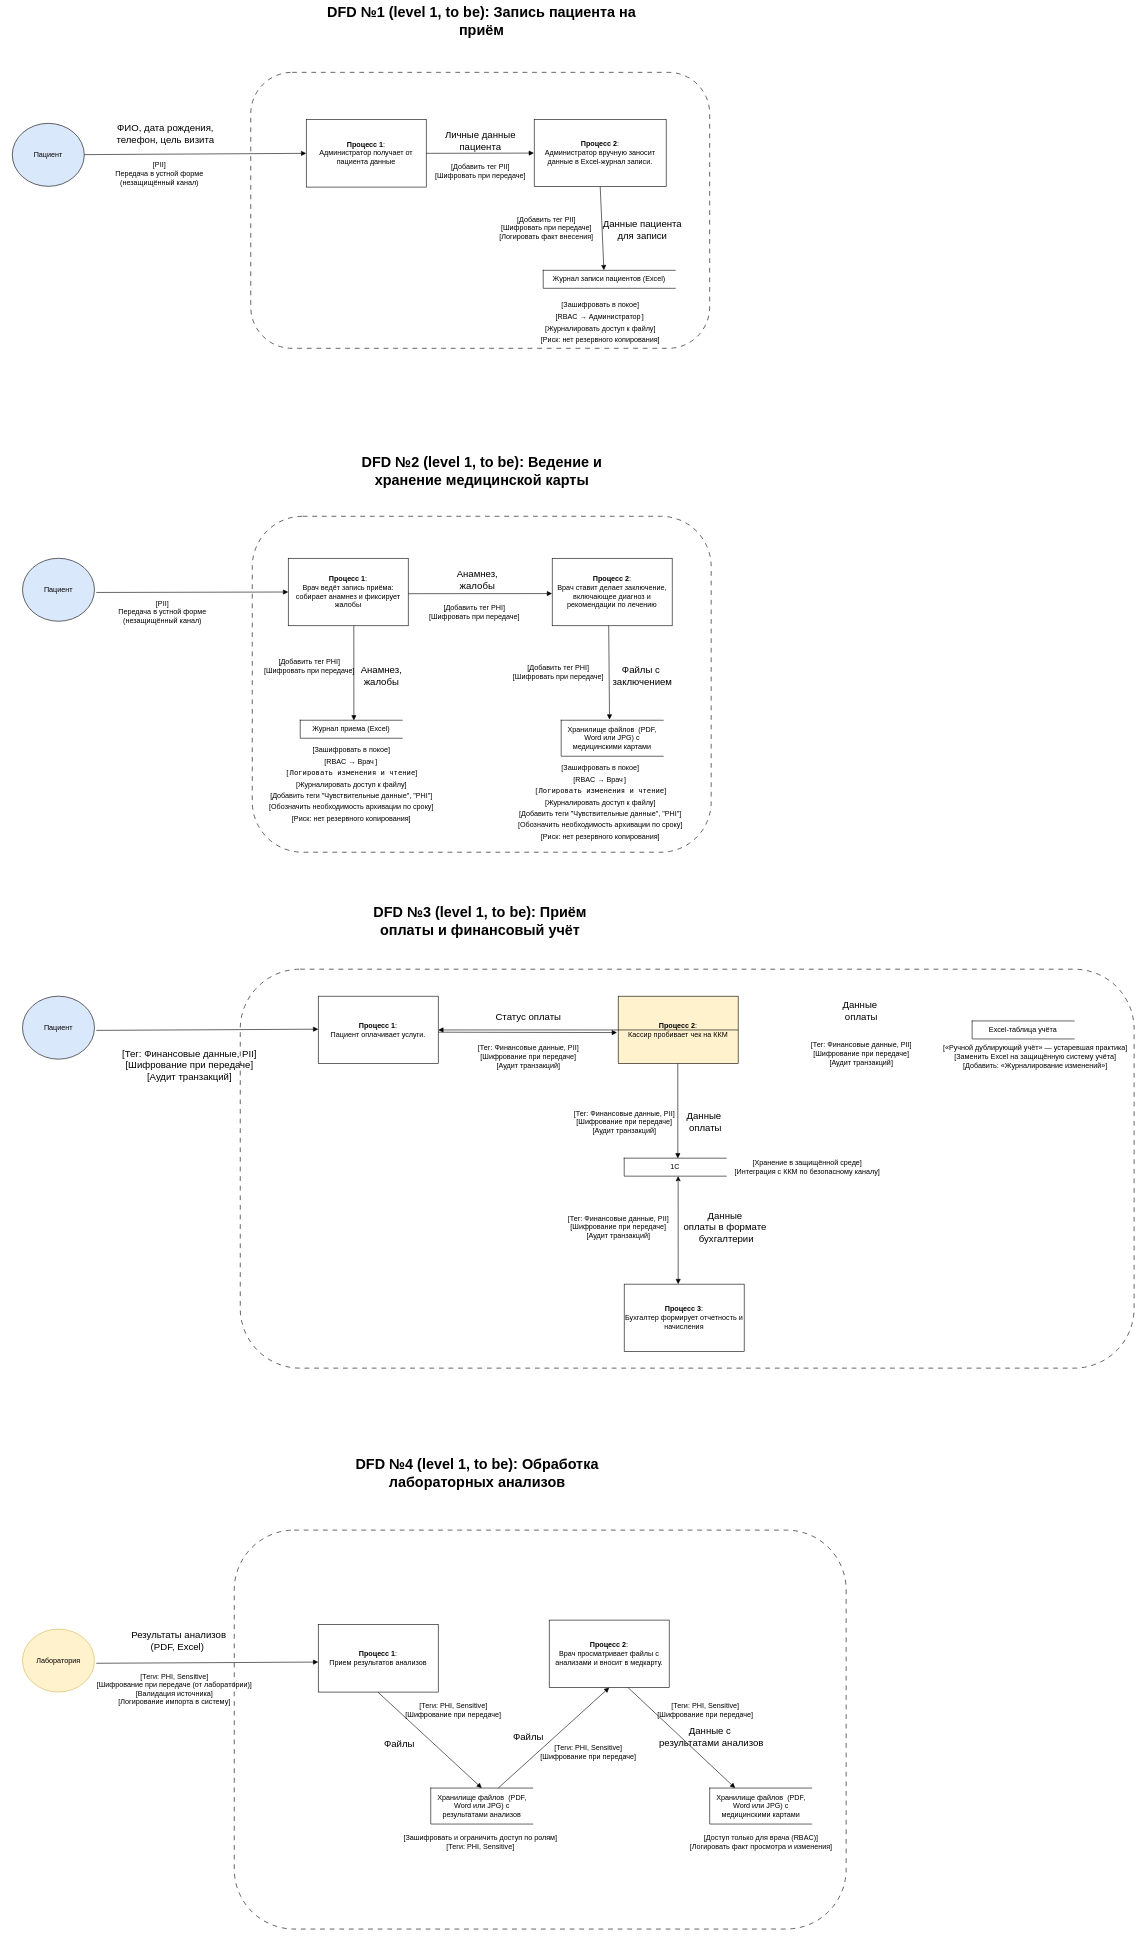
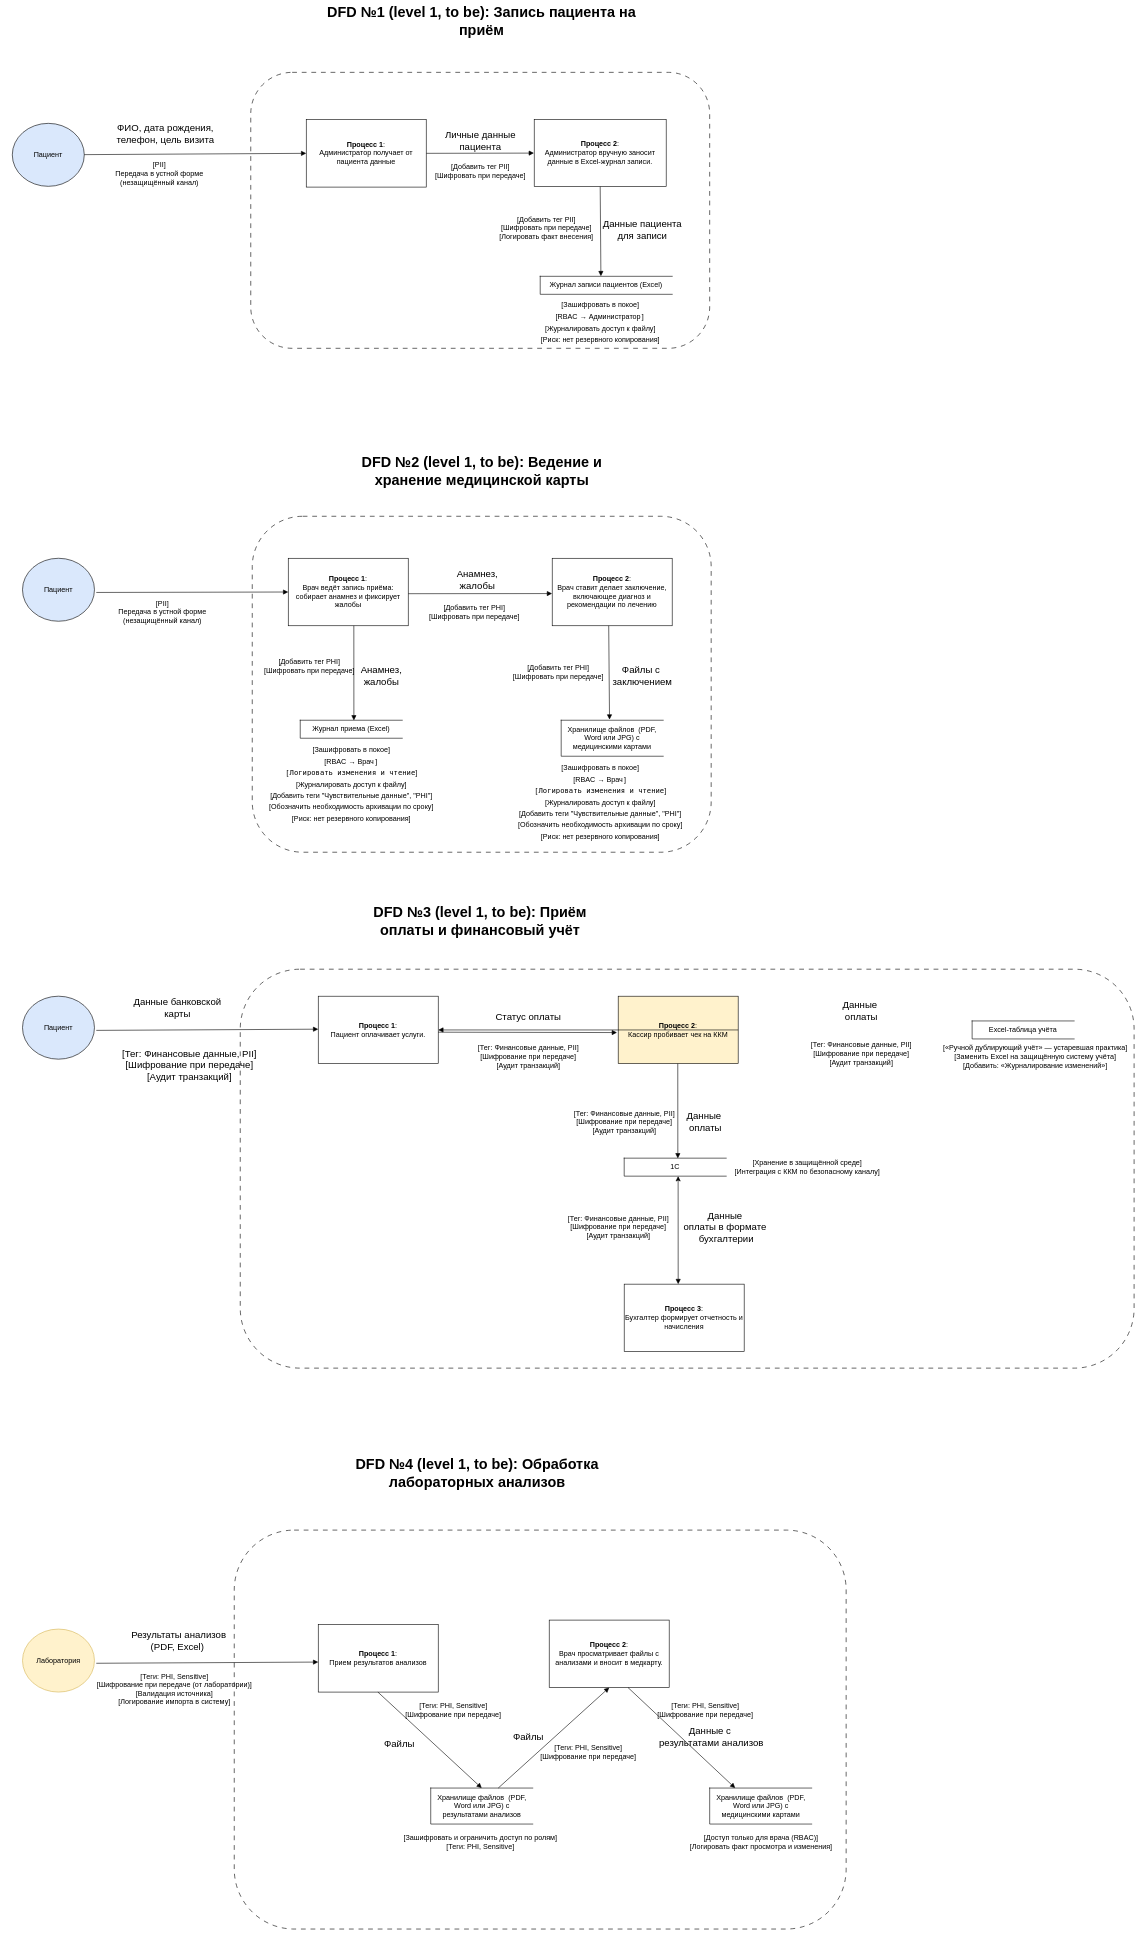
(609, 279) -> (606, 285)
none -> (177, 1008)
